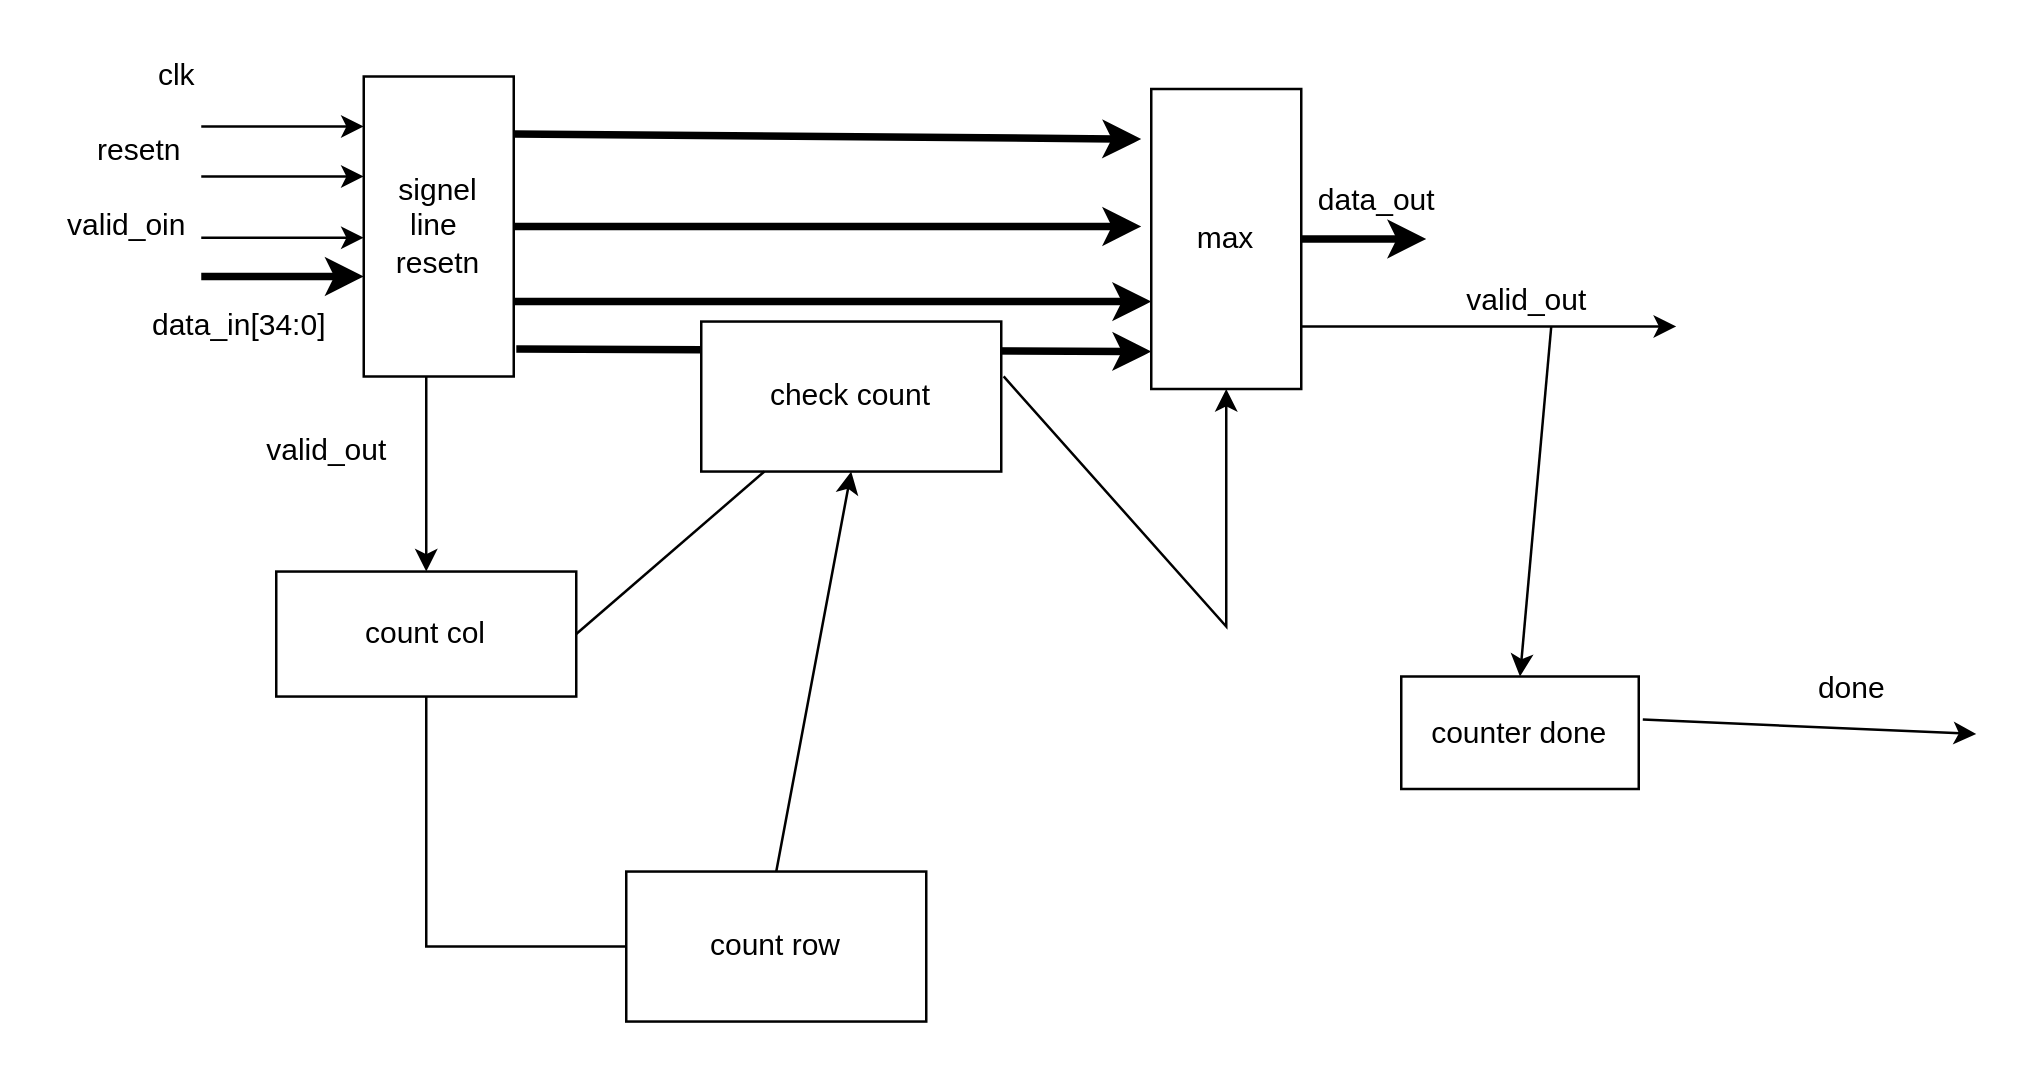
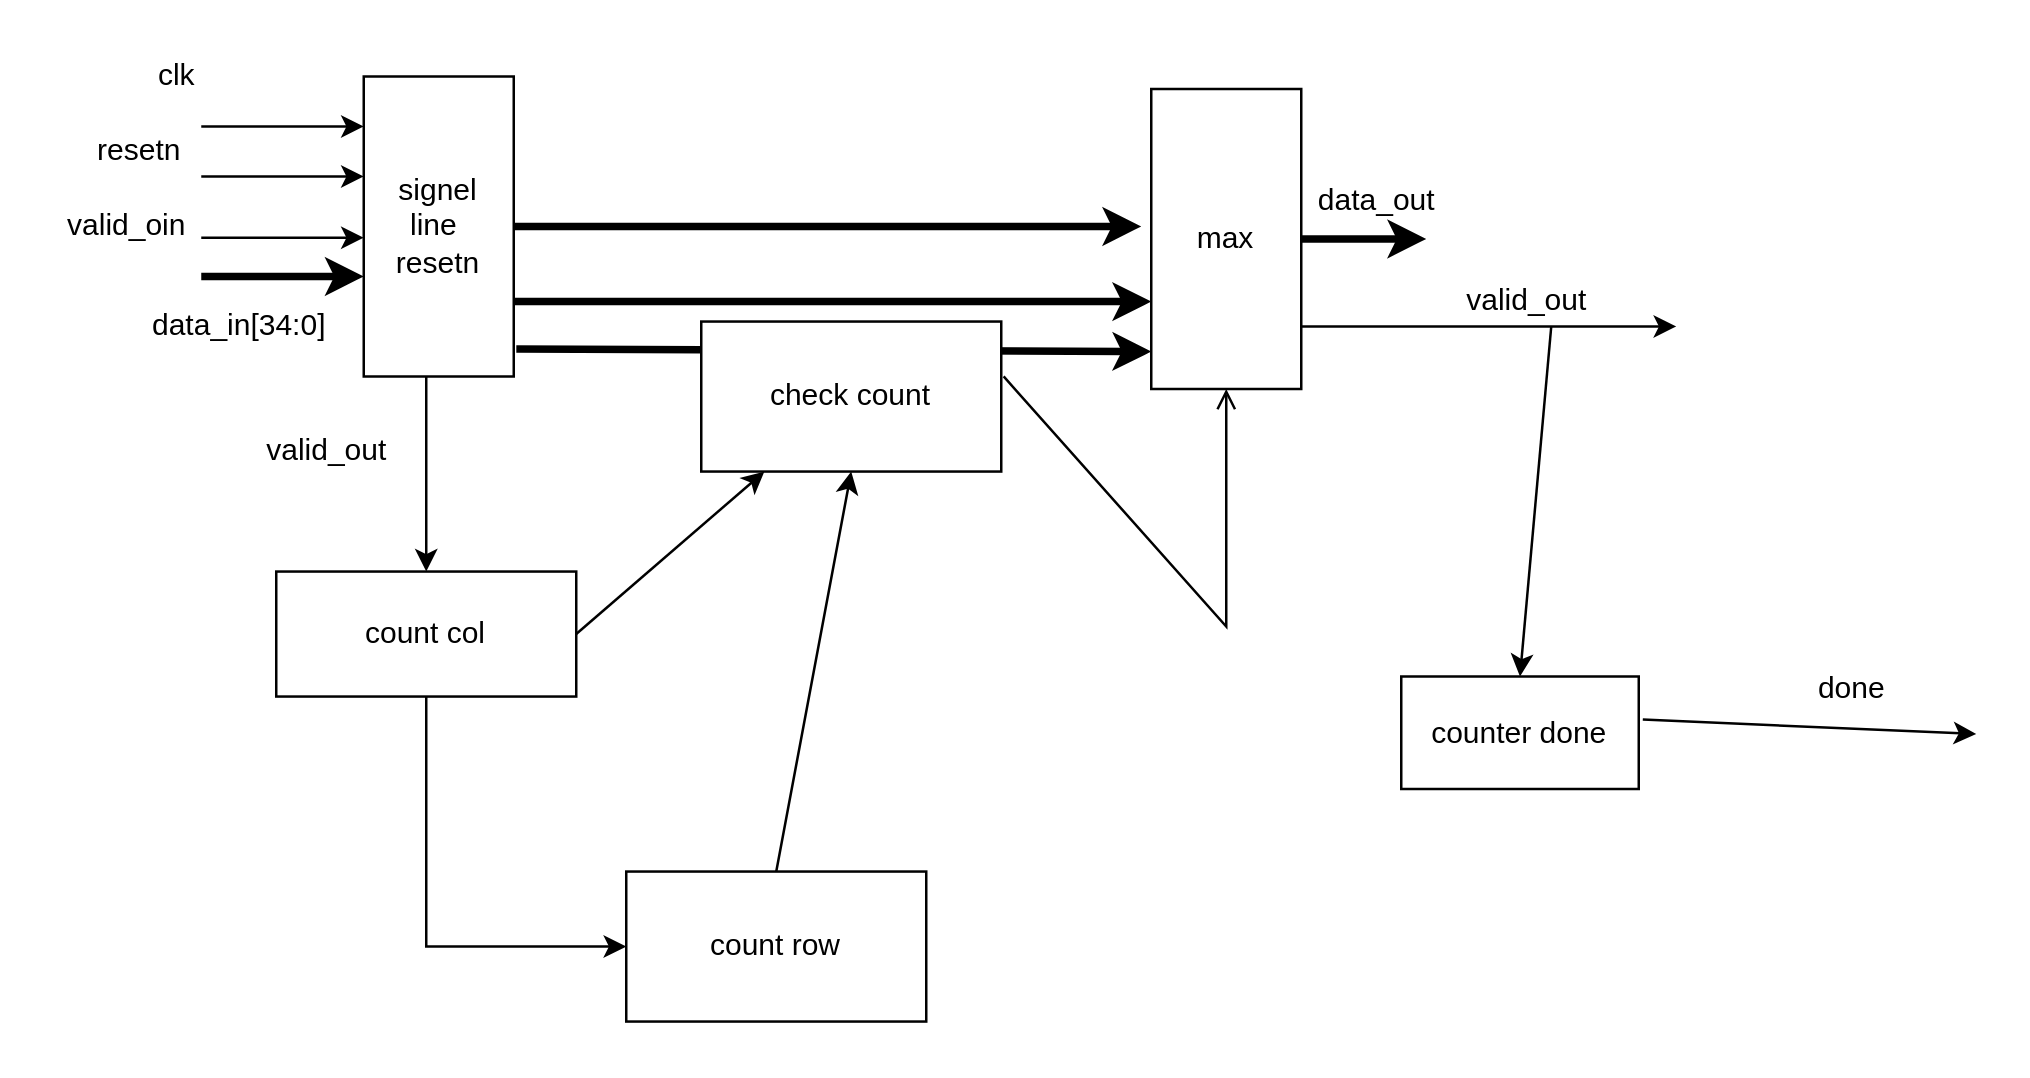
(815, 136) -> none
(1226, 407) -> (1226, 402)
(756, 479) -> (751, 483)
(614, 946) -> (608, 946)
